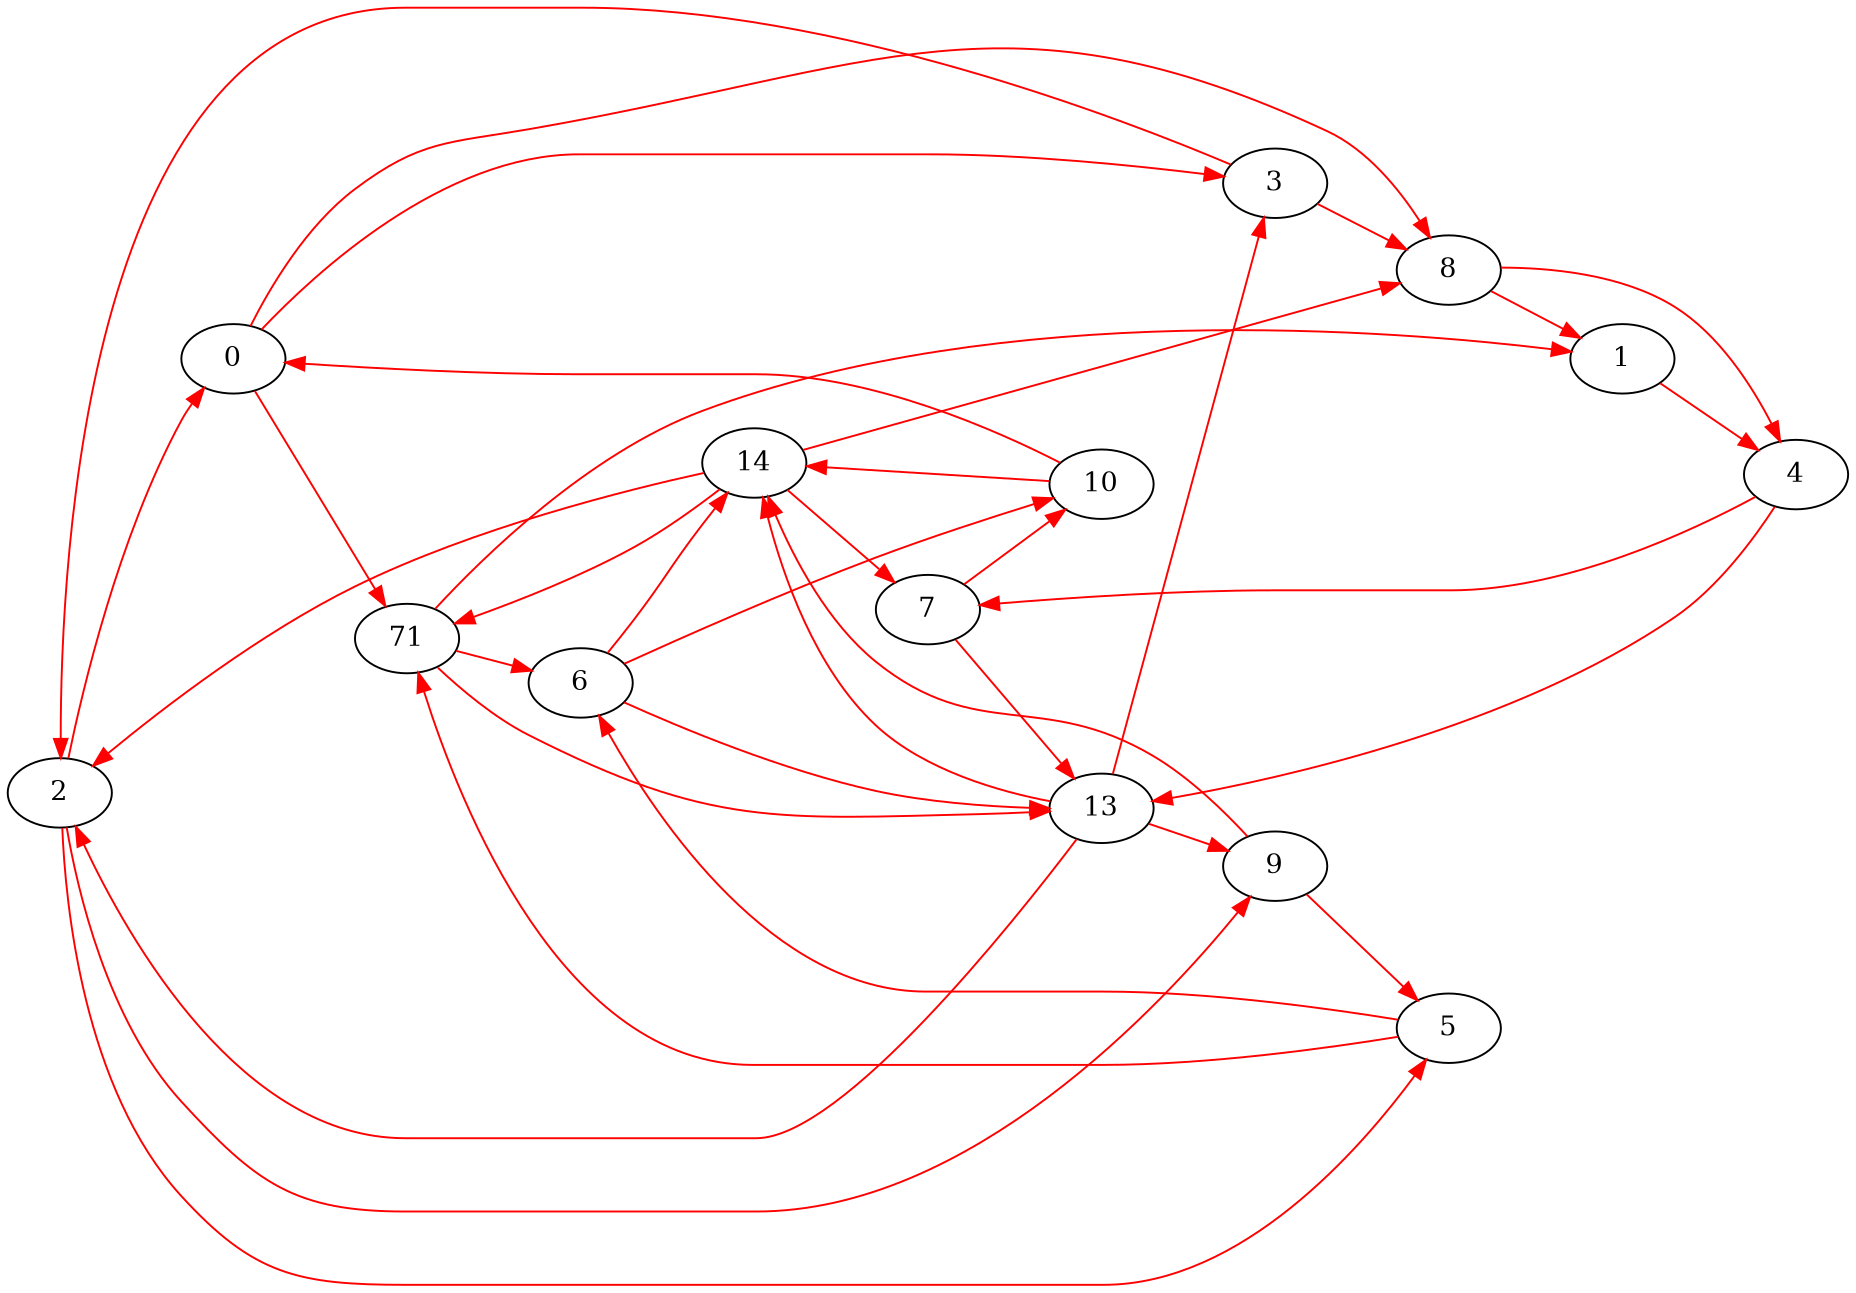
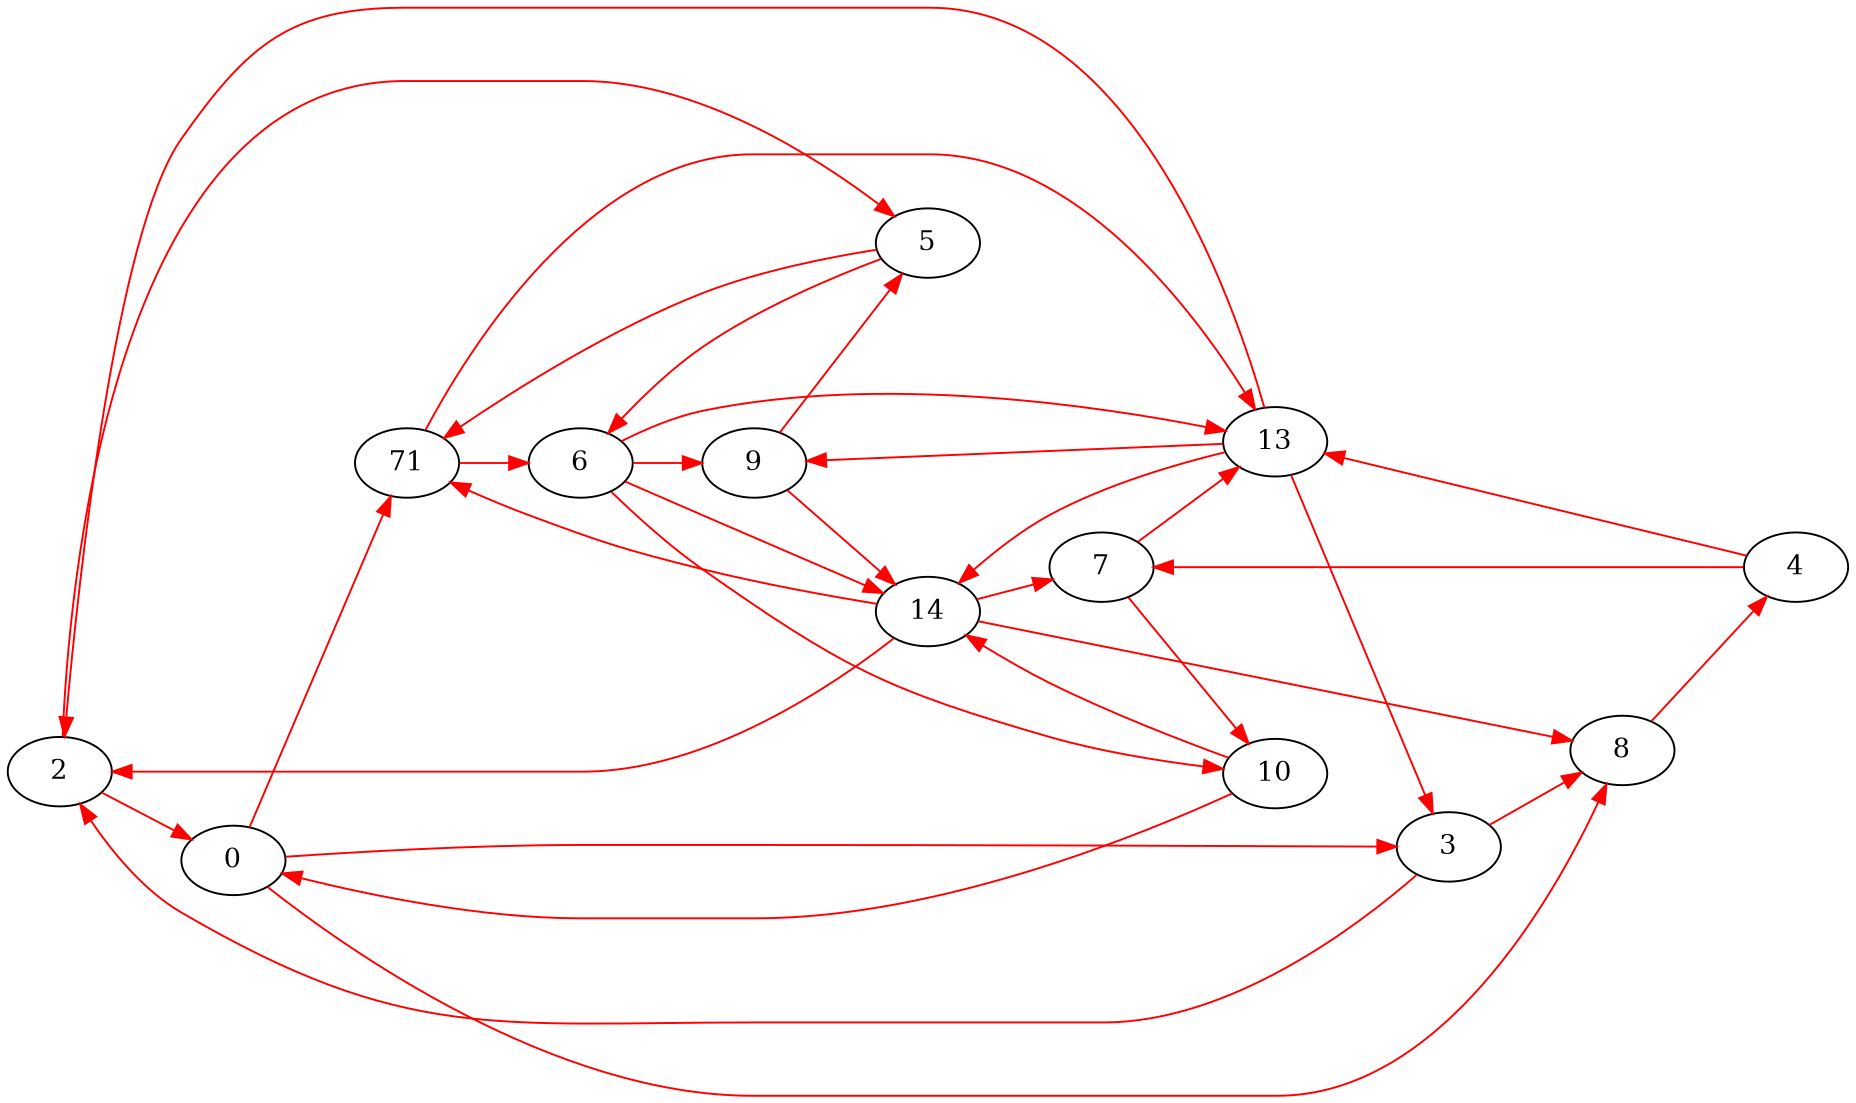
(1622, 359) -> none
(592, 1212) -> (658, 463)
